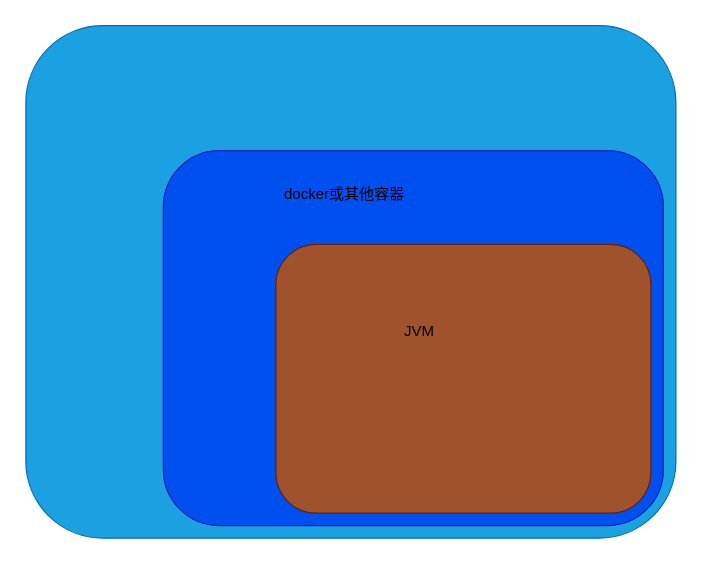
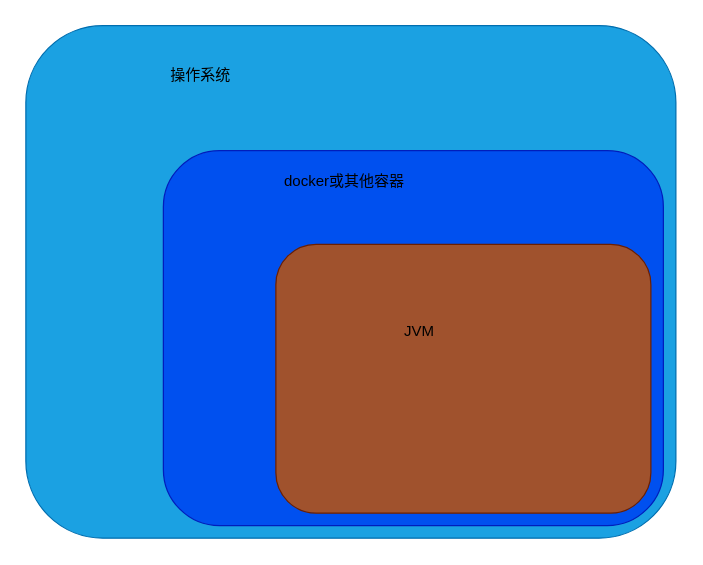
none -> (201, 76)
(344, 194) -> (344, 182)
